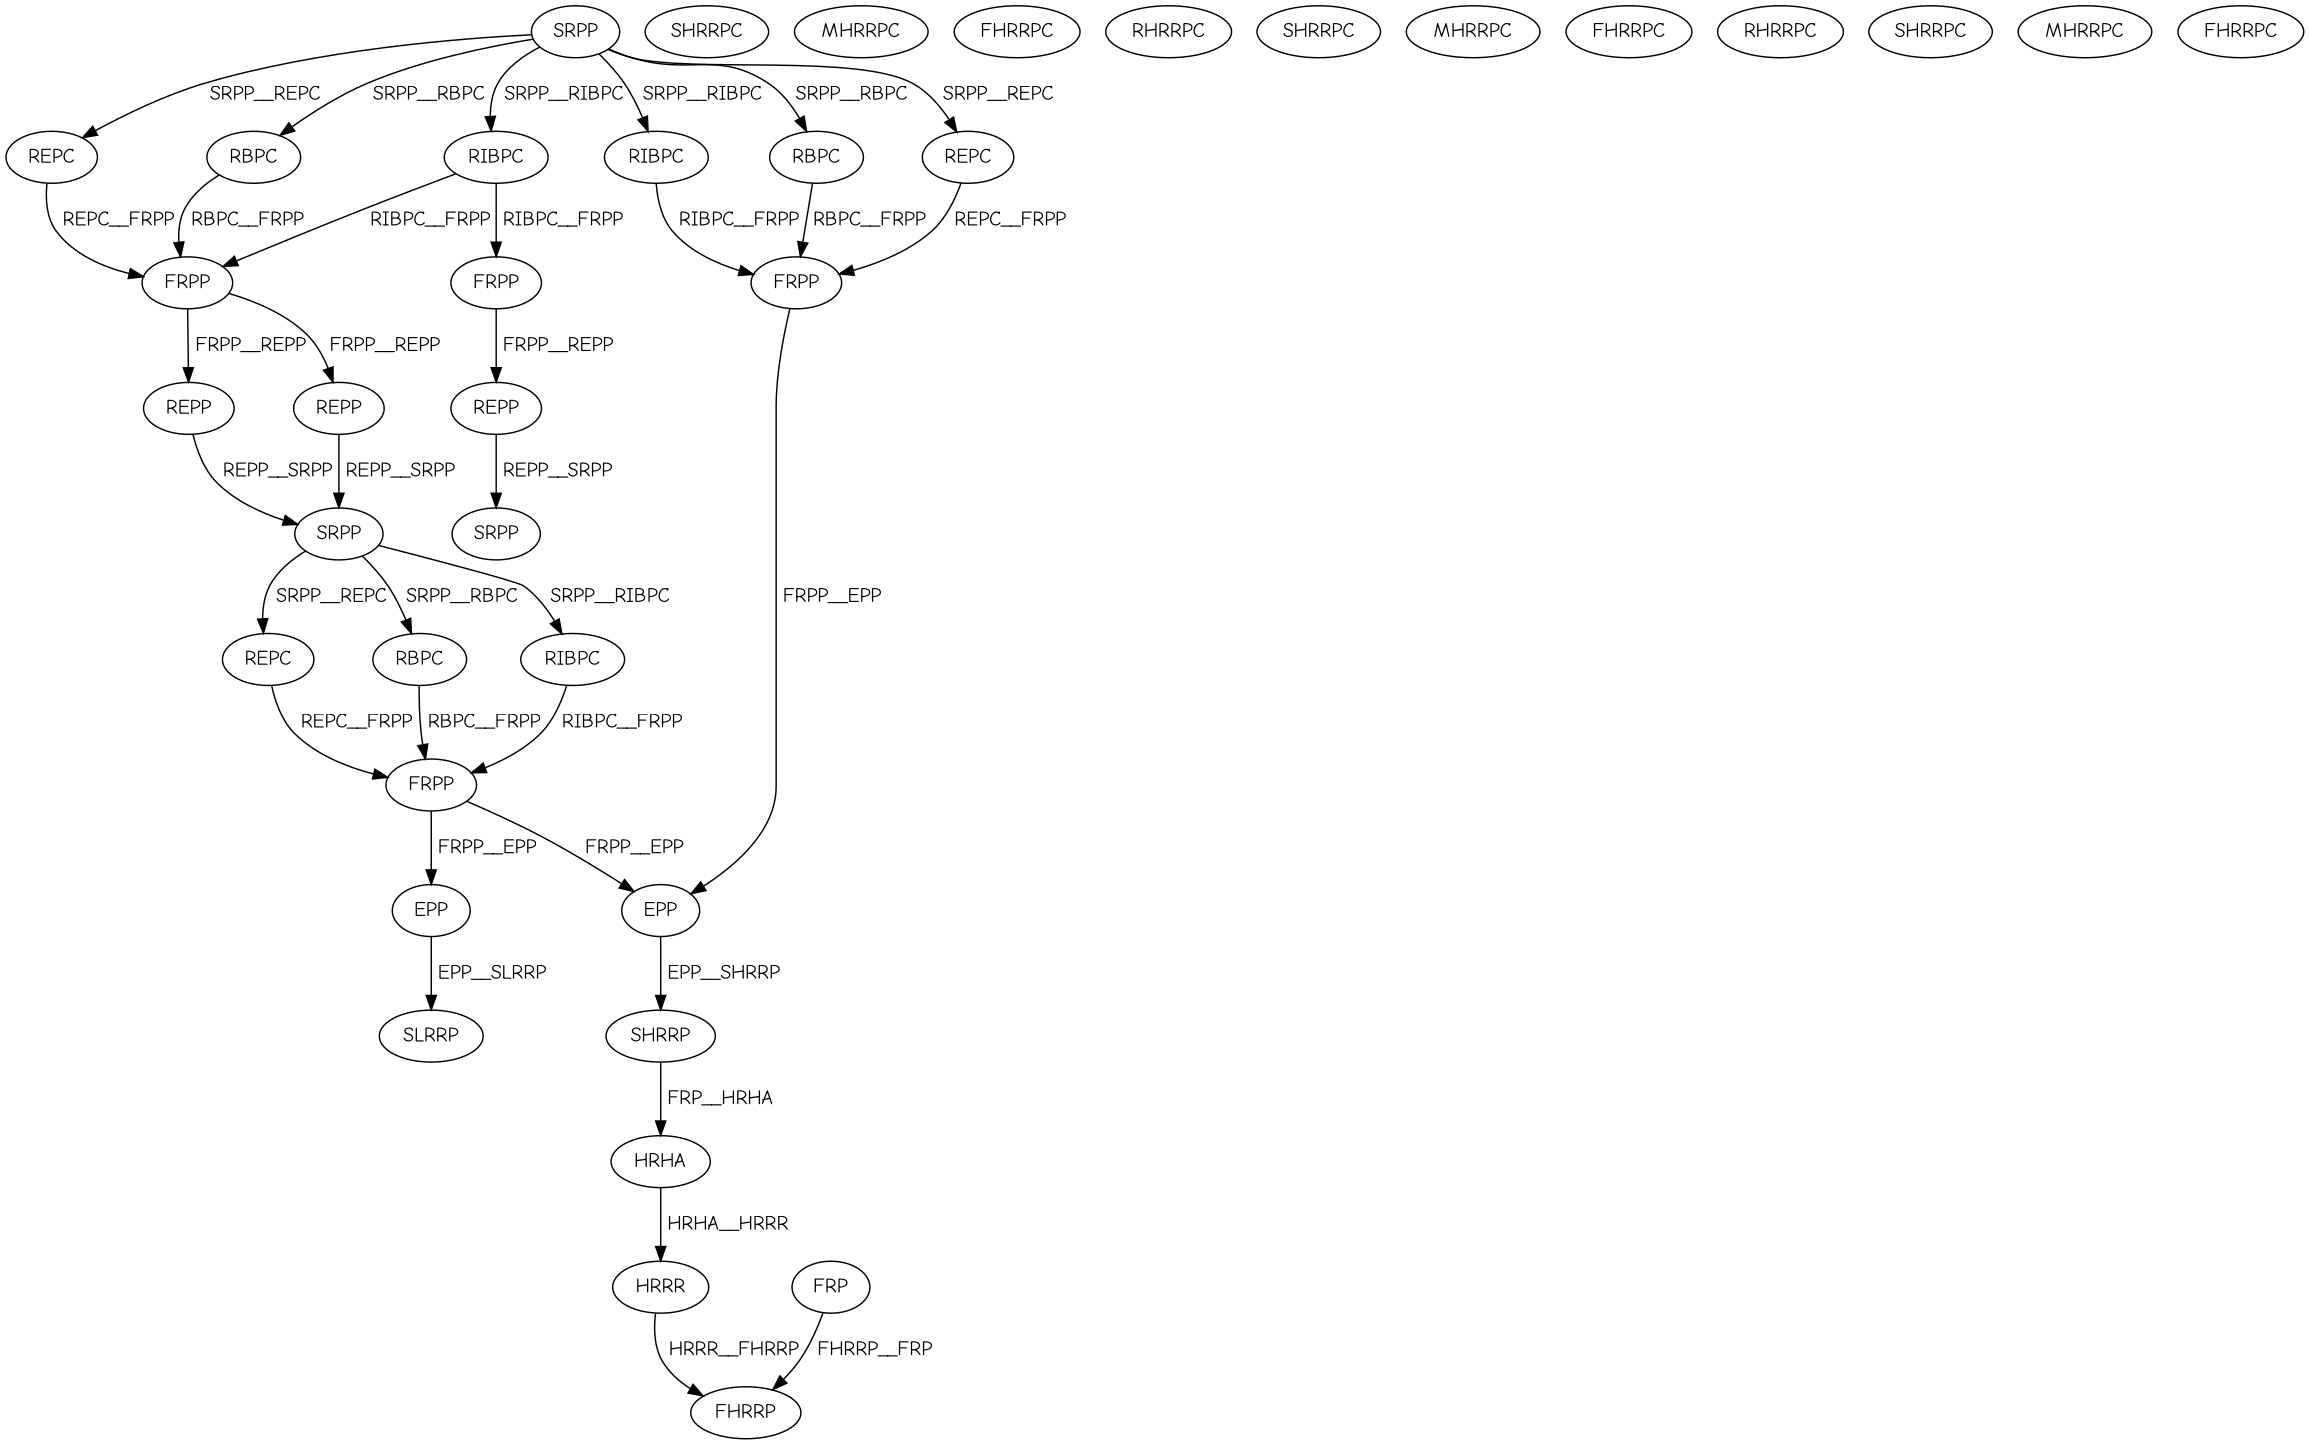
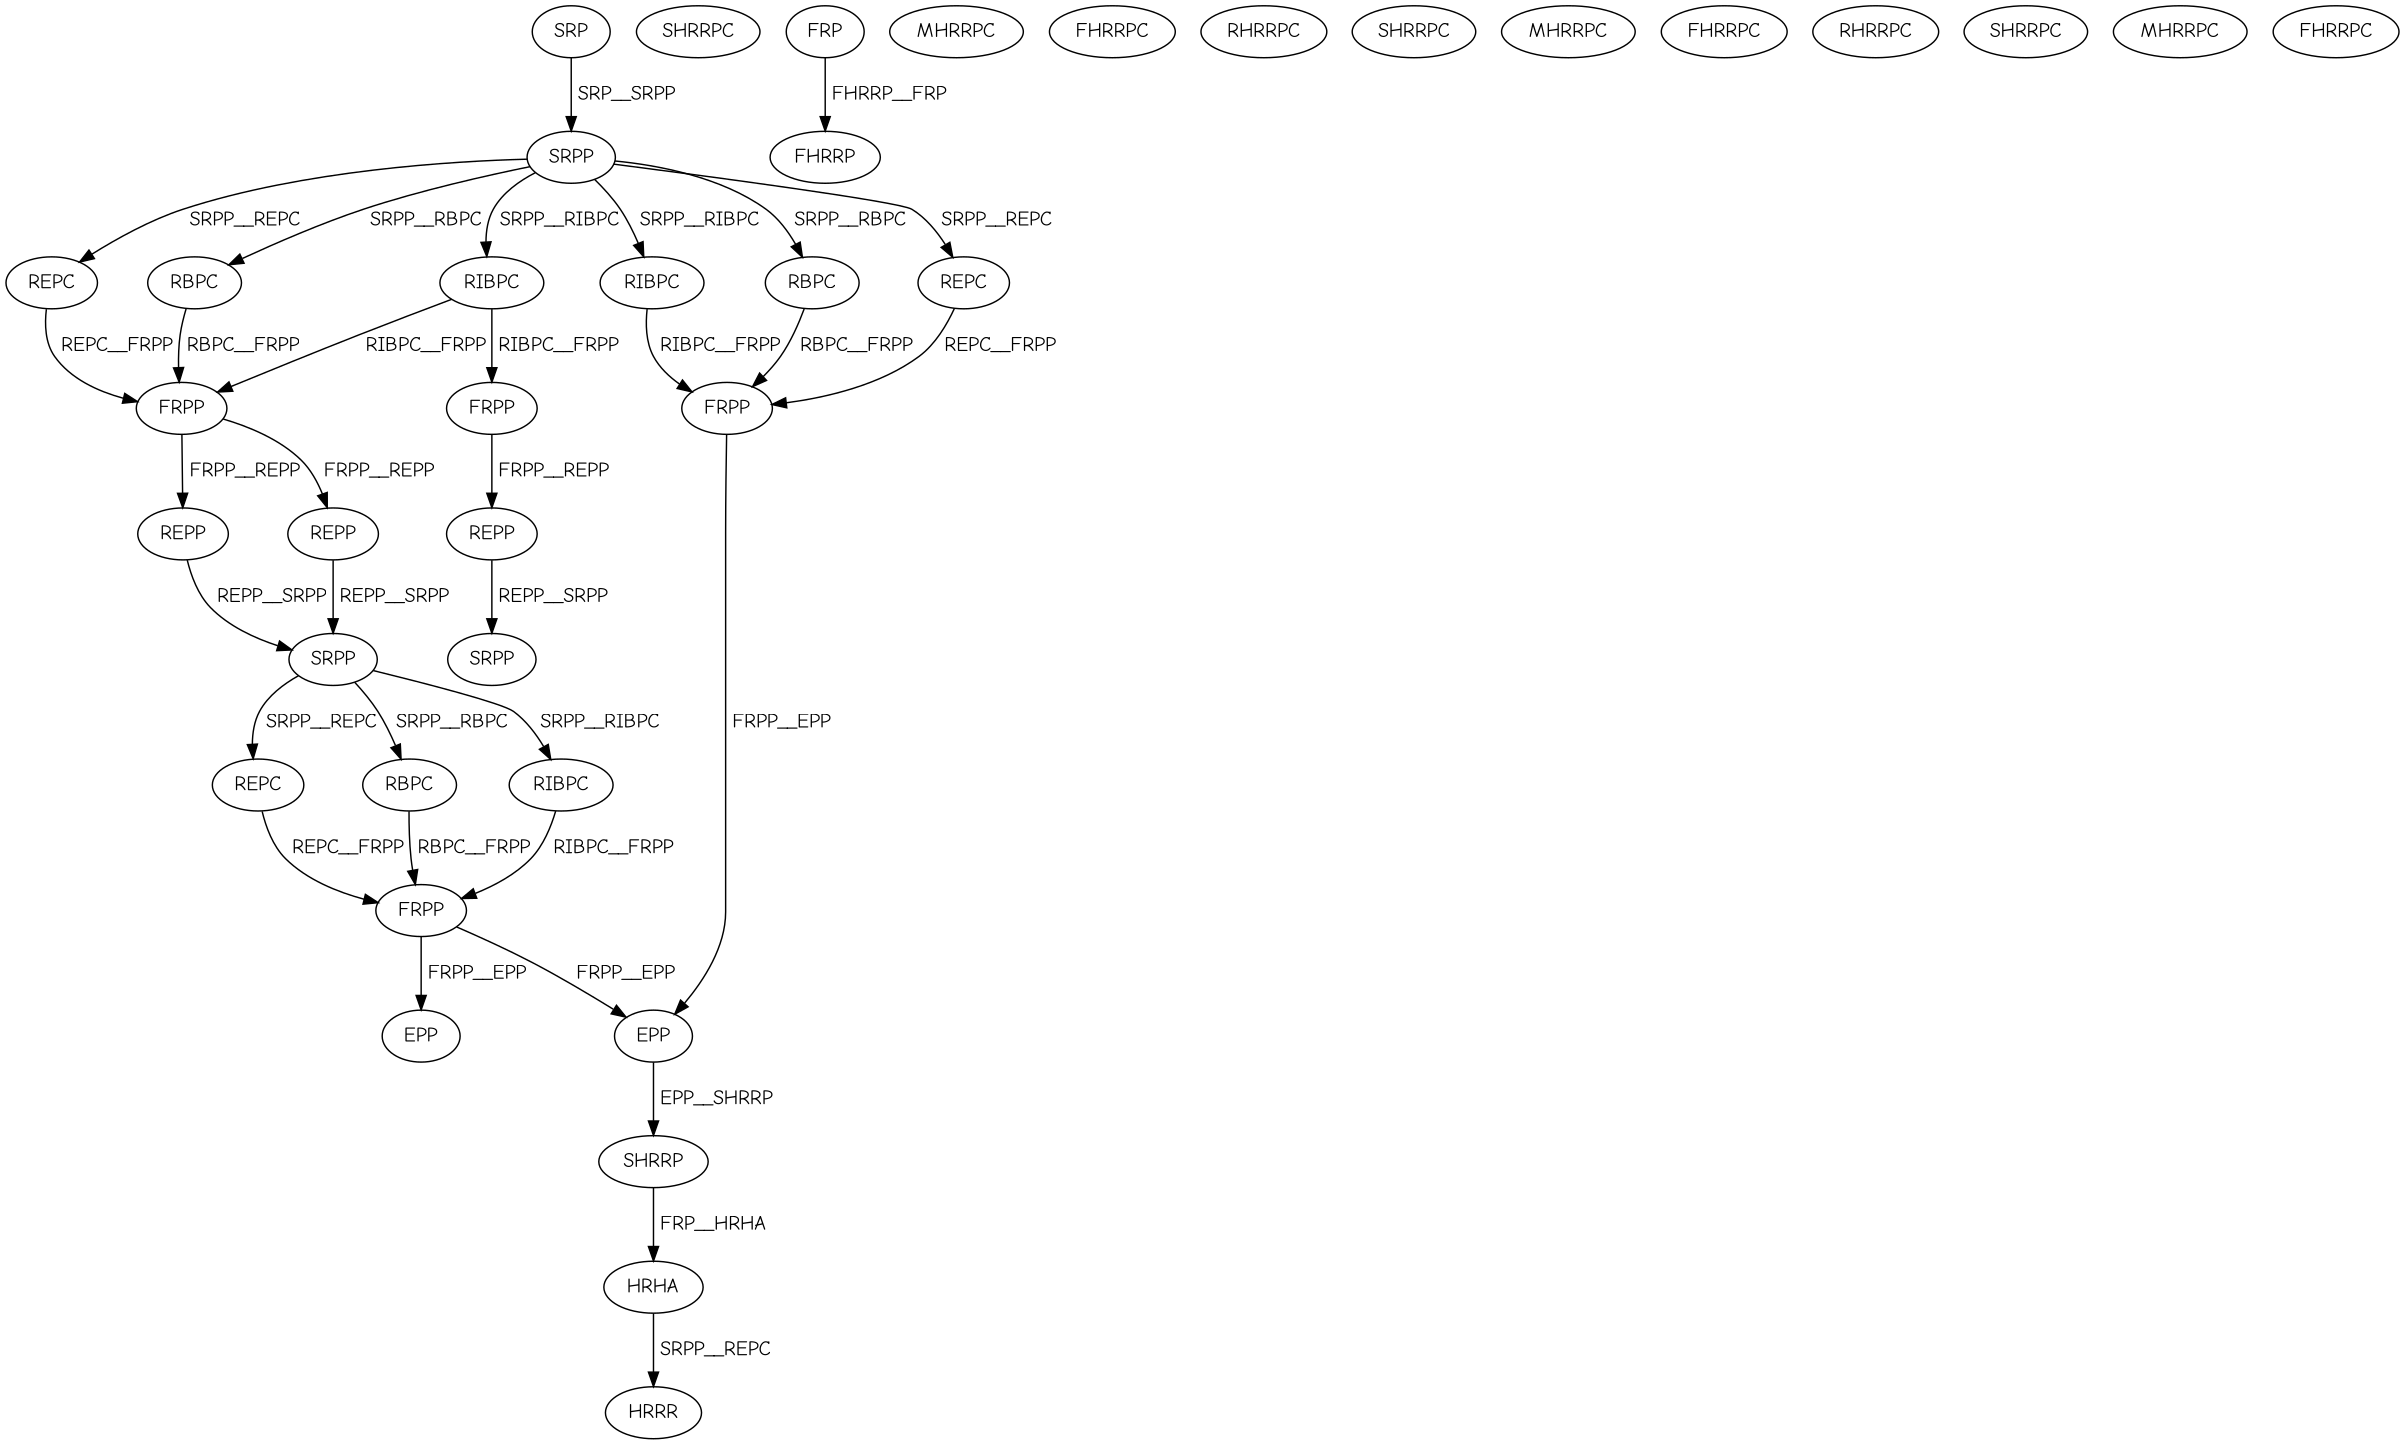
none -> (571, 32)
(431, 1036) -> none
(725, 1224) -> (713, 1350)
(660, 1357) -> none
